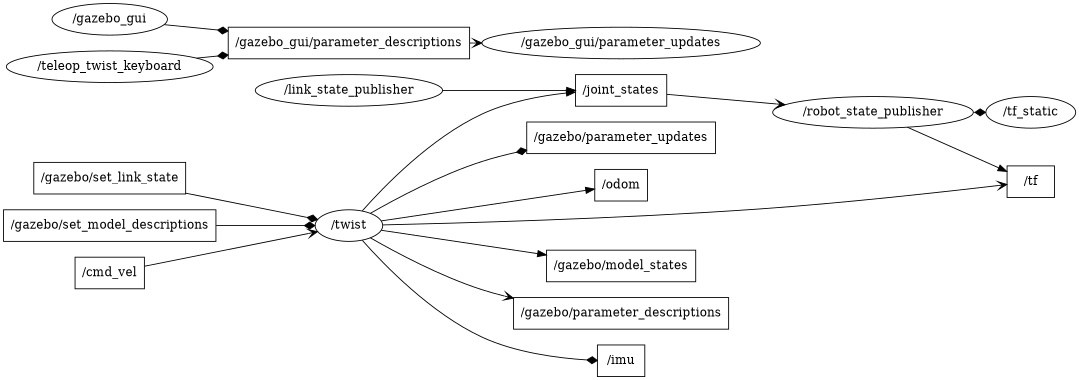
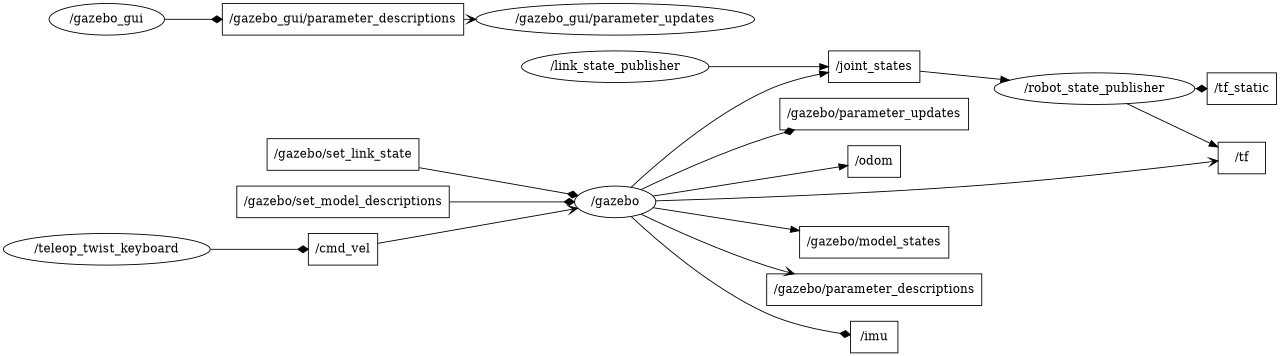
(207, 57) -> (254, 249)
(722, 99) -> (960, 75)
(1031, 112) -> (1242, 89)
(349, 226) -> (615, 202)
